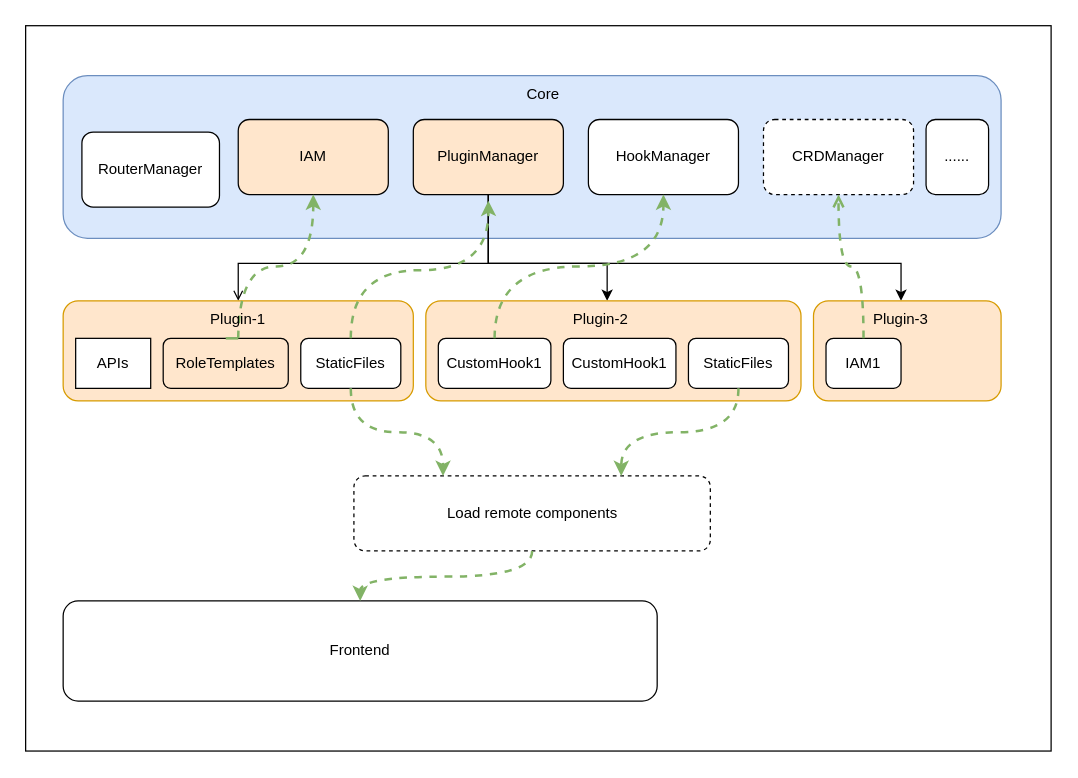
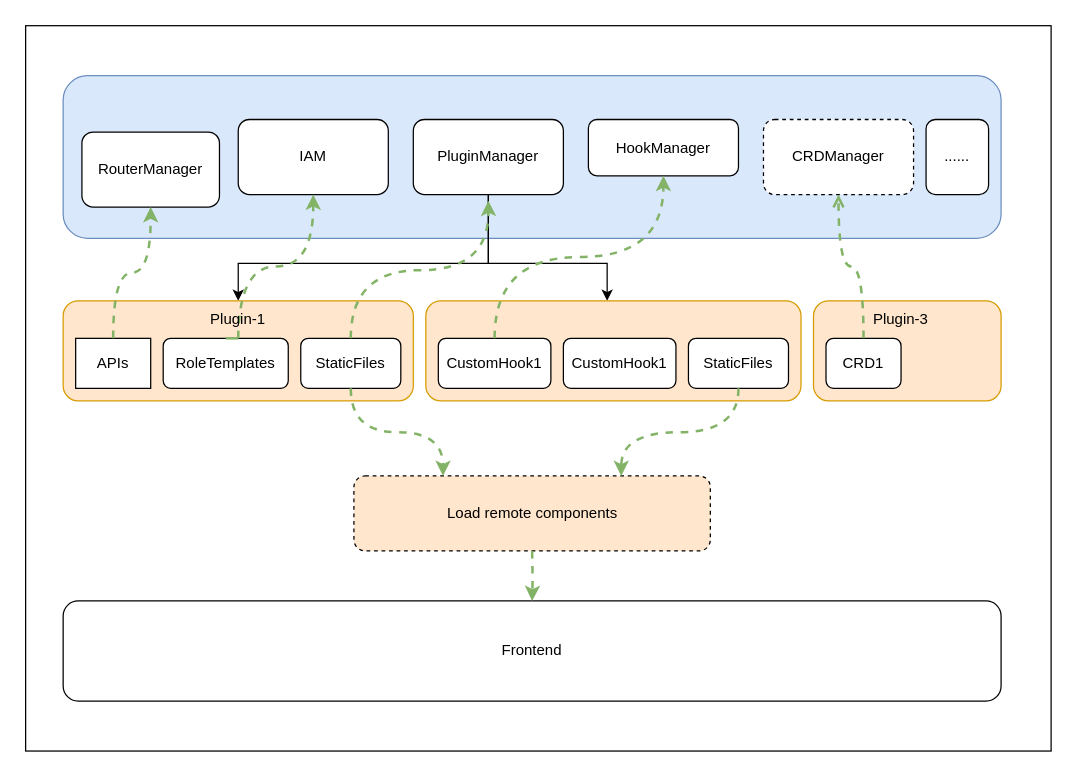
(543, 94) -> none
(313, 157) -> (313, 157)
(488, 157) -> (488, 157)
(663, 157) -> (663, 148)
(773, 263) -> none
none -> (126, 274)
(238, 293) -> (238, 291)
(601, 319) -> none
(226, 363) -> (226, 363)
(863, 363) -> (863, 363)
(532, 513) -> (532, 513)
(360, 651) -> (532, 651)
